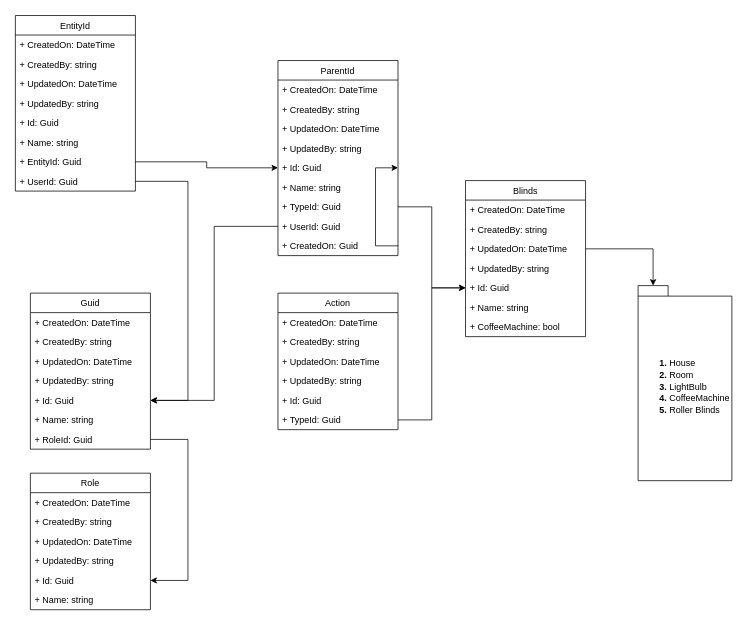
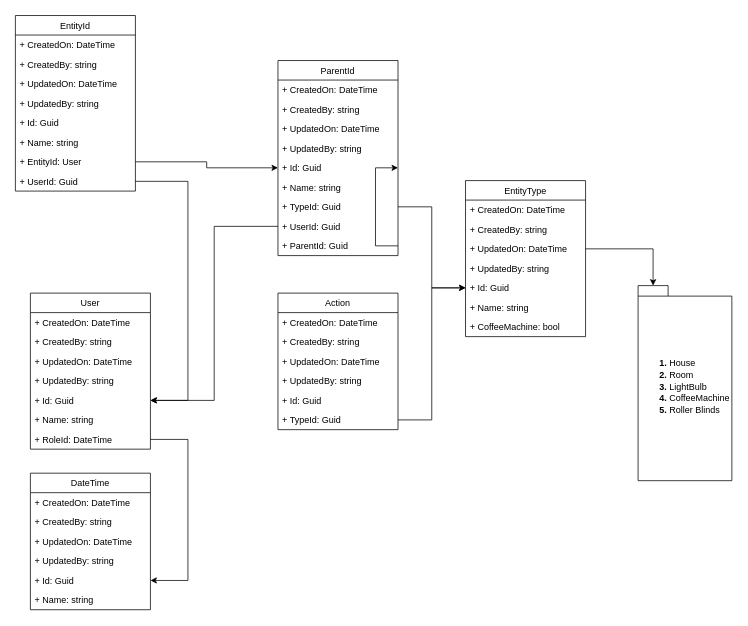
(55, 162) -> (56, 162)
(525, 191) -> (525, 191)
(320, 246) -> (318, 246)
(90, 303) -> (90, 303)
(64, 440) -> (74, 440)
(90, 483) -> (90, 483)
